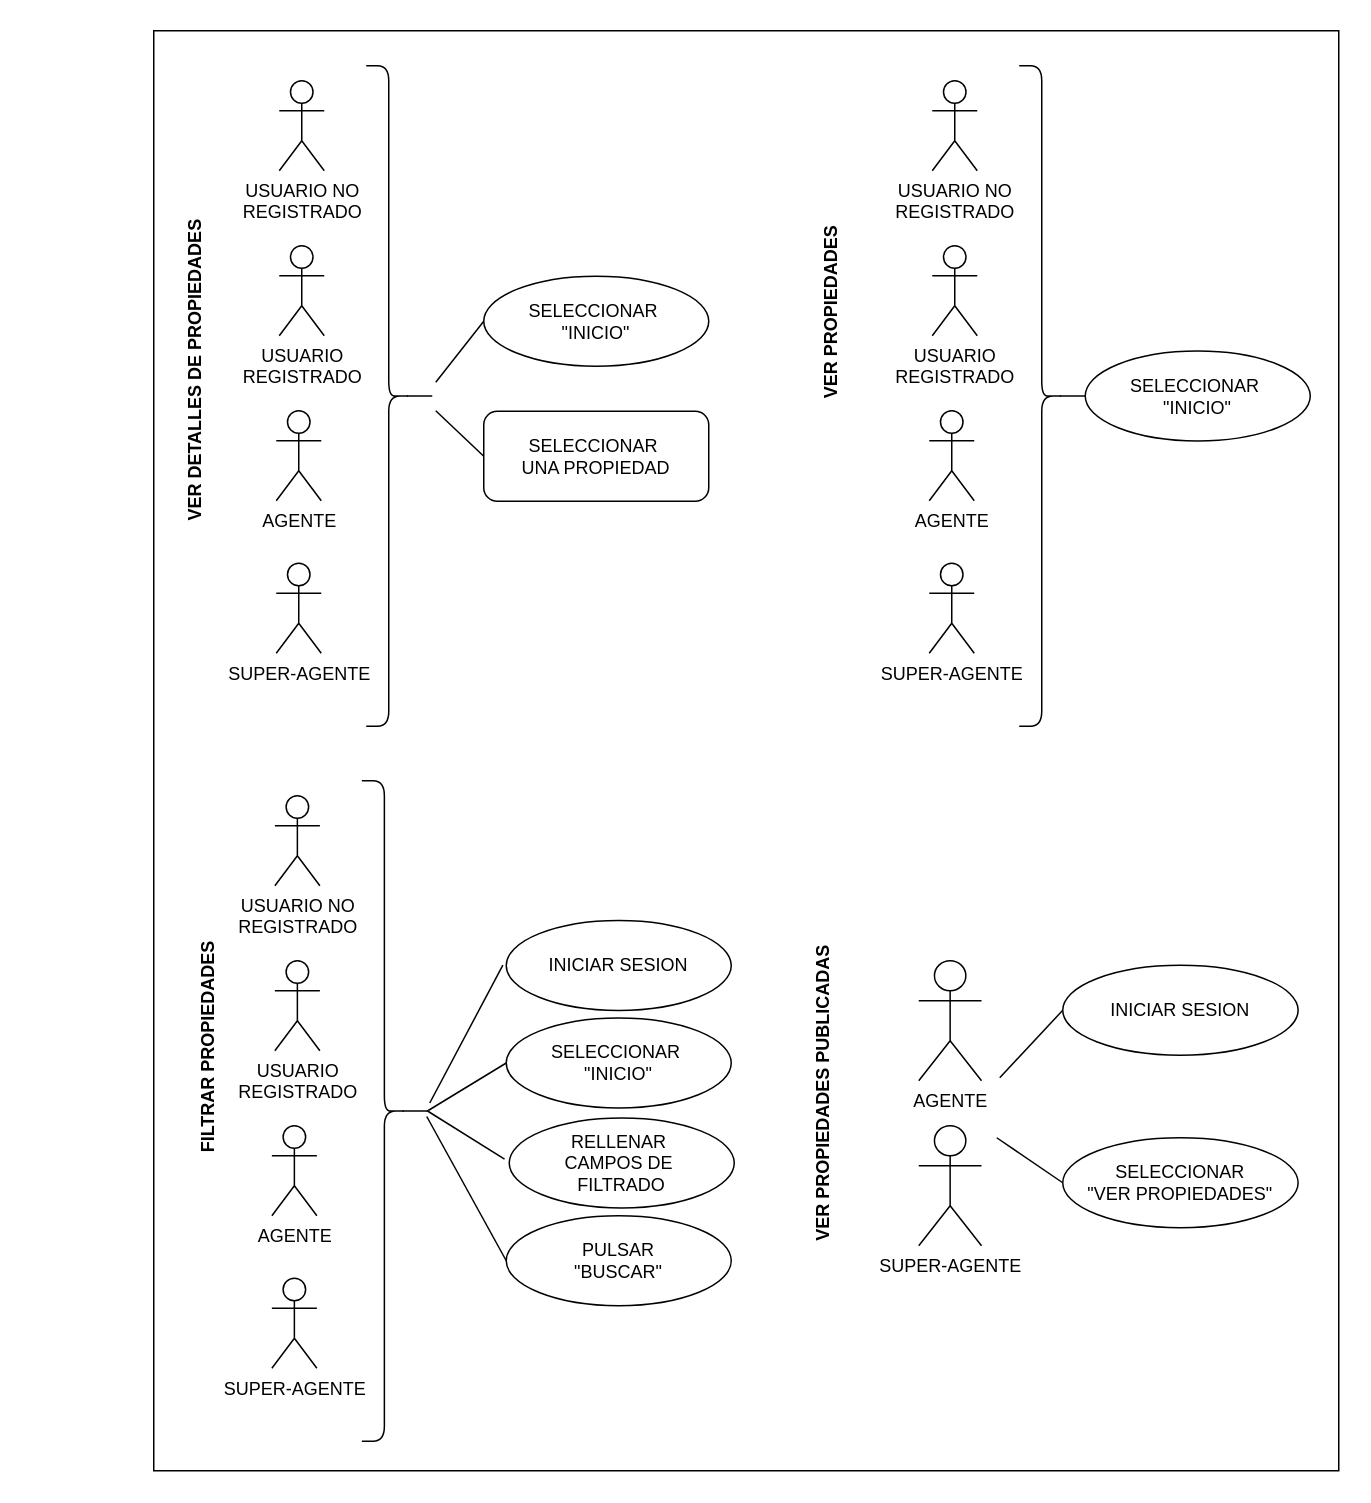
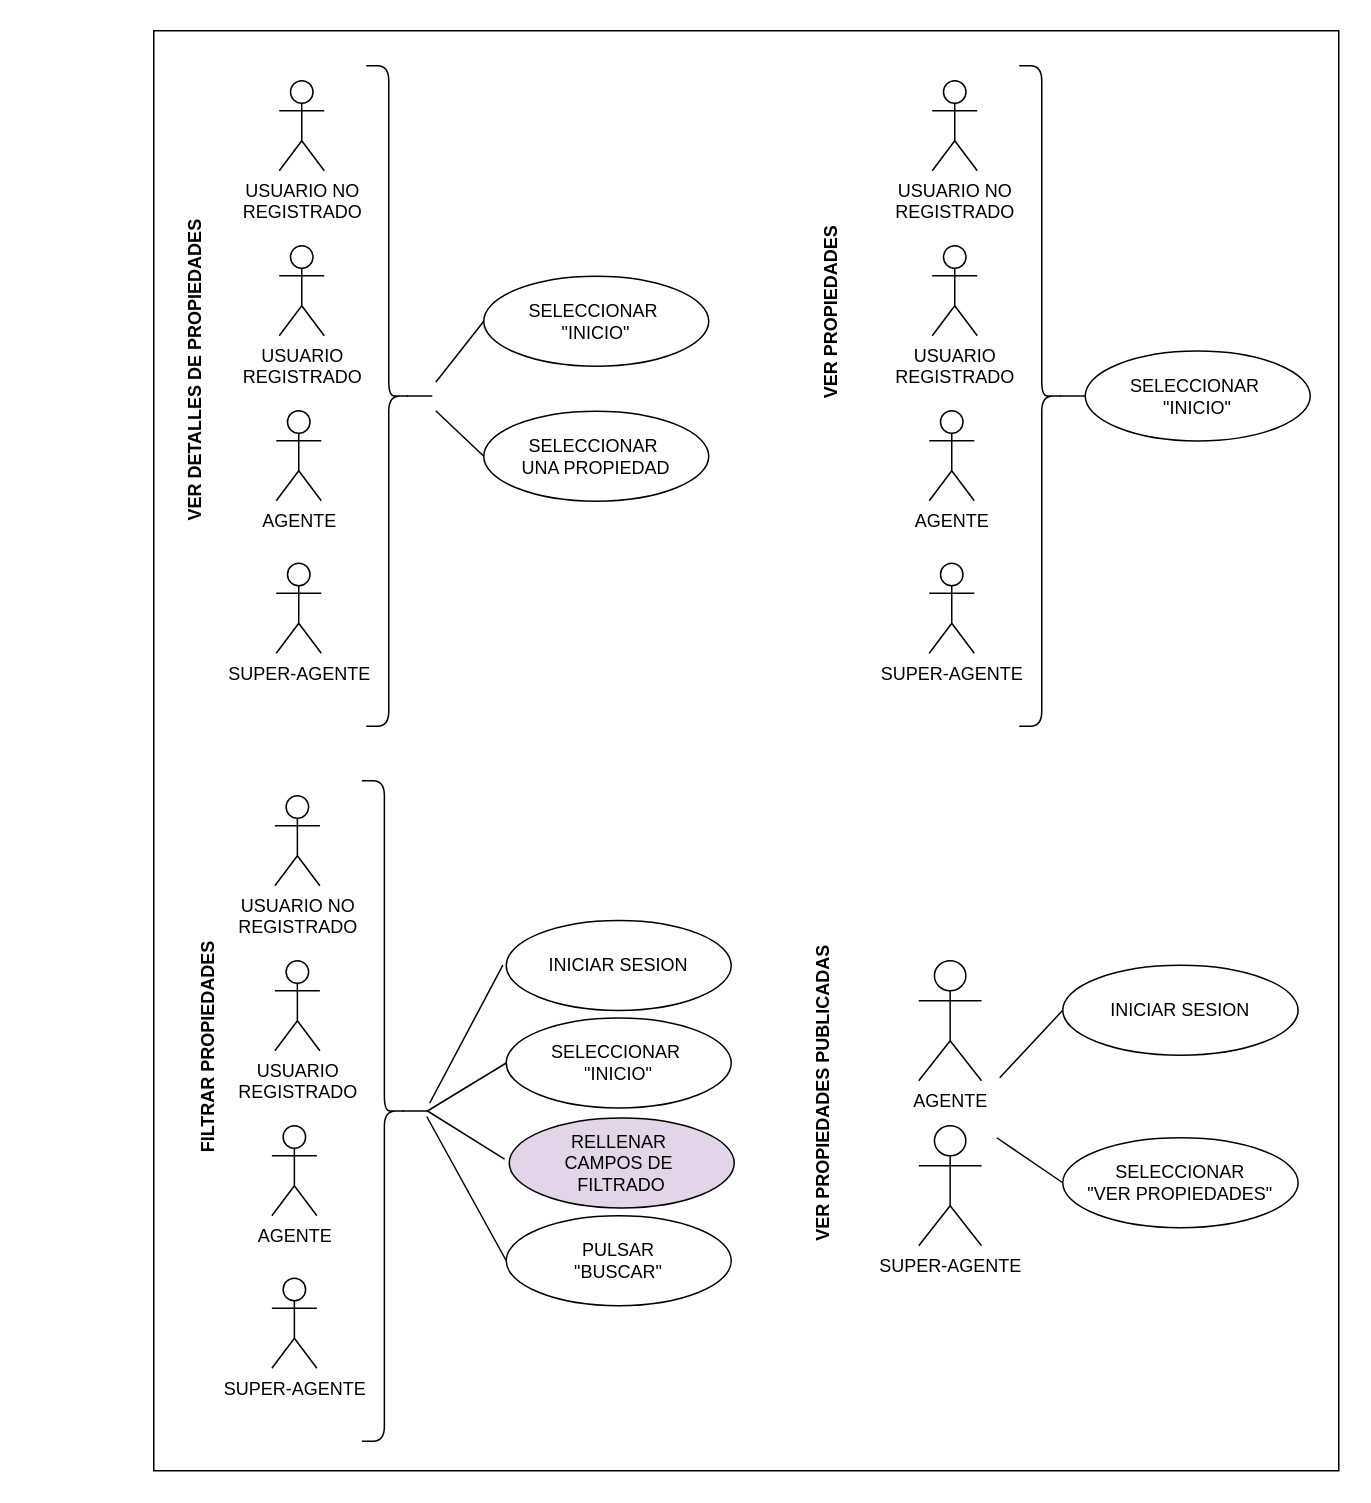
(596, 456) -> (596, 456)
(622, 1163) -> (622, 1163)
